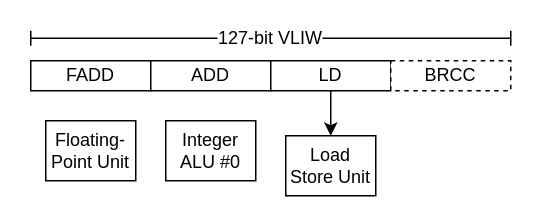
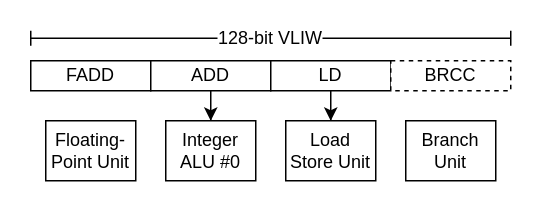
(271, 38) -> (271, 38)
none -> (211, 111)
none -> (451, 151)
(331, 166) -> (331, 151)
